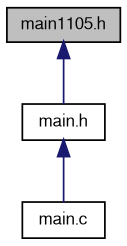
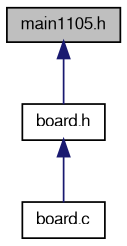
(64, 122) -> (64, 122)
(64, 220) -> (64, 220)
